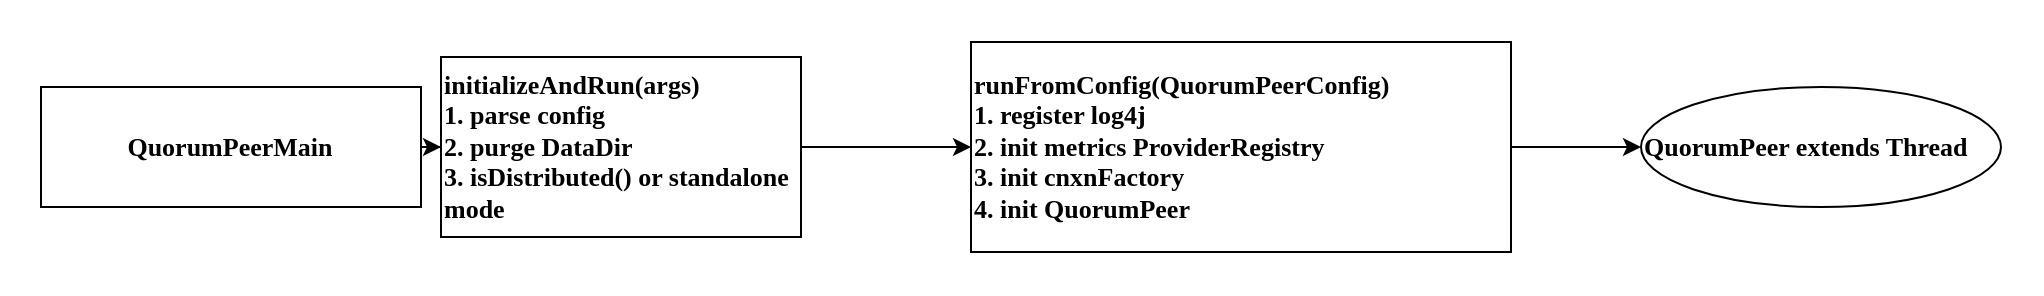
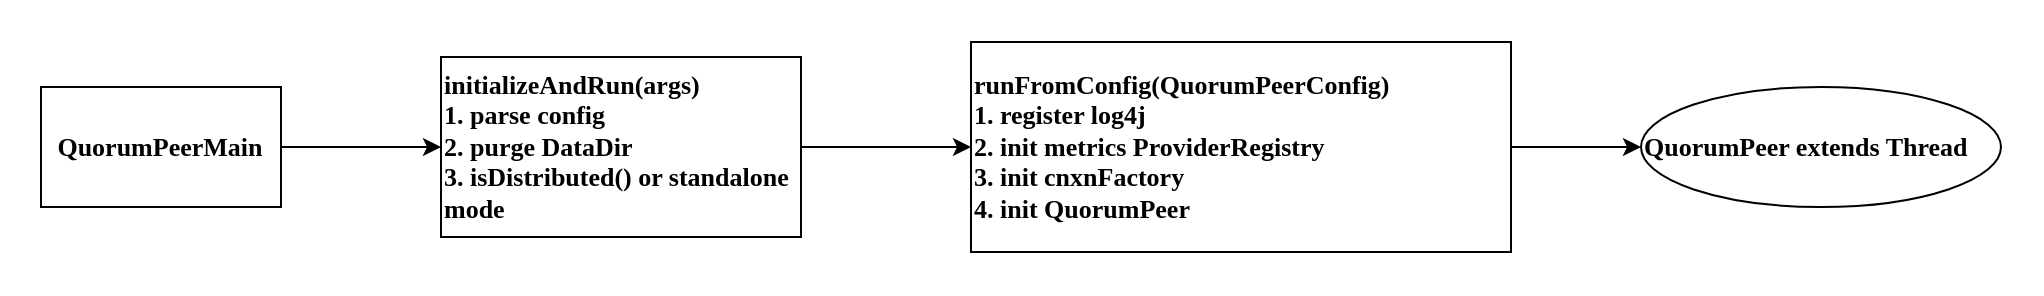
(231, 147) -> (161, 147)
